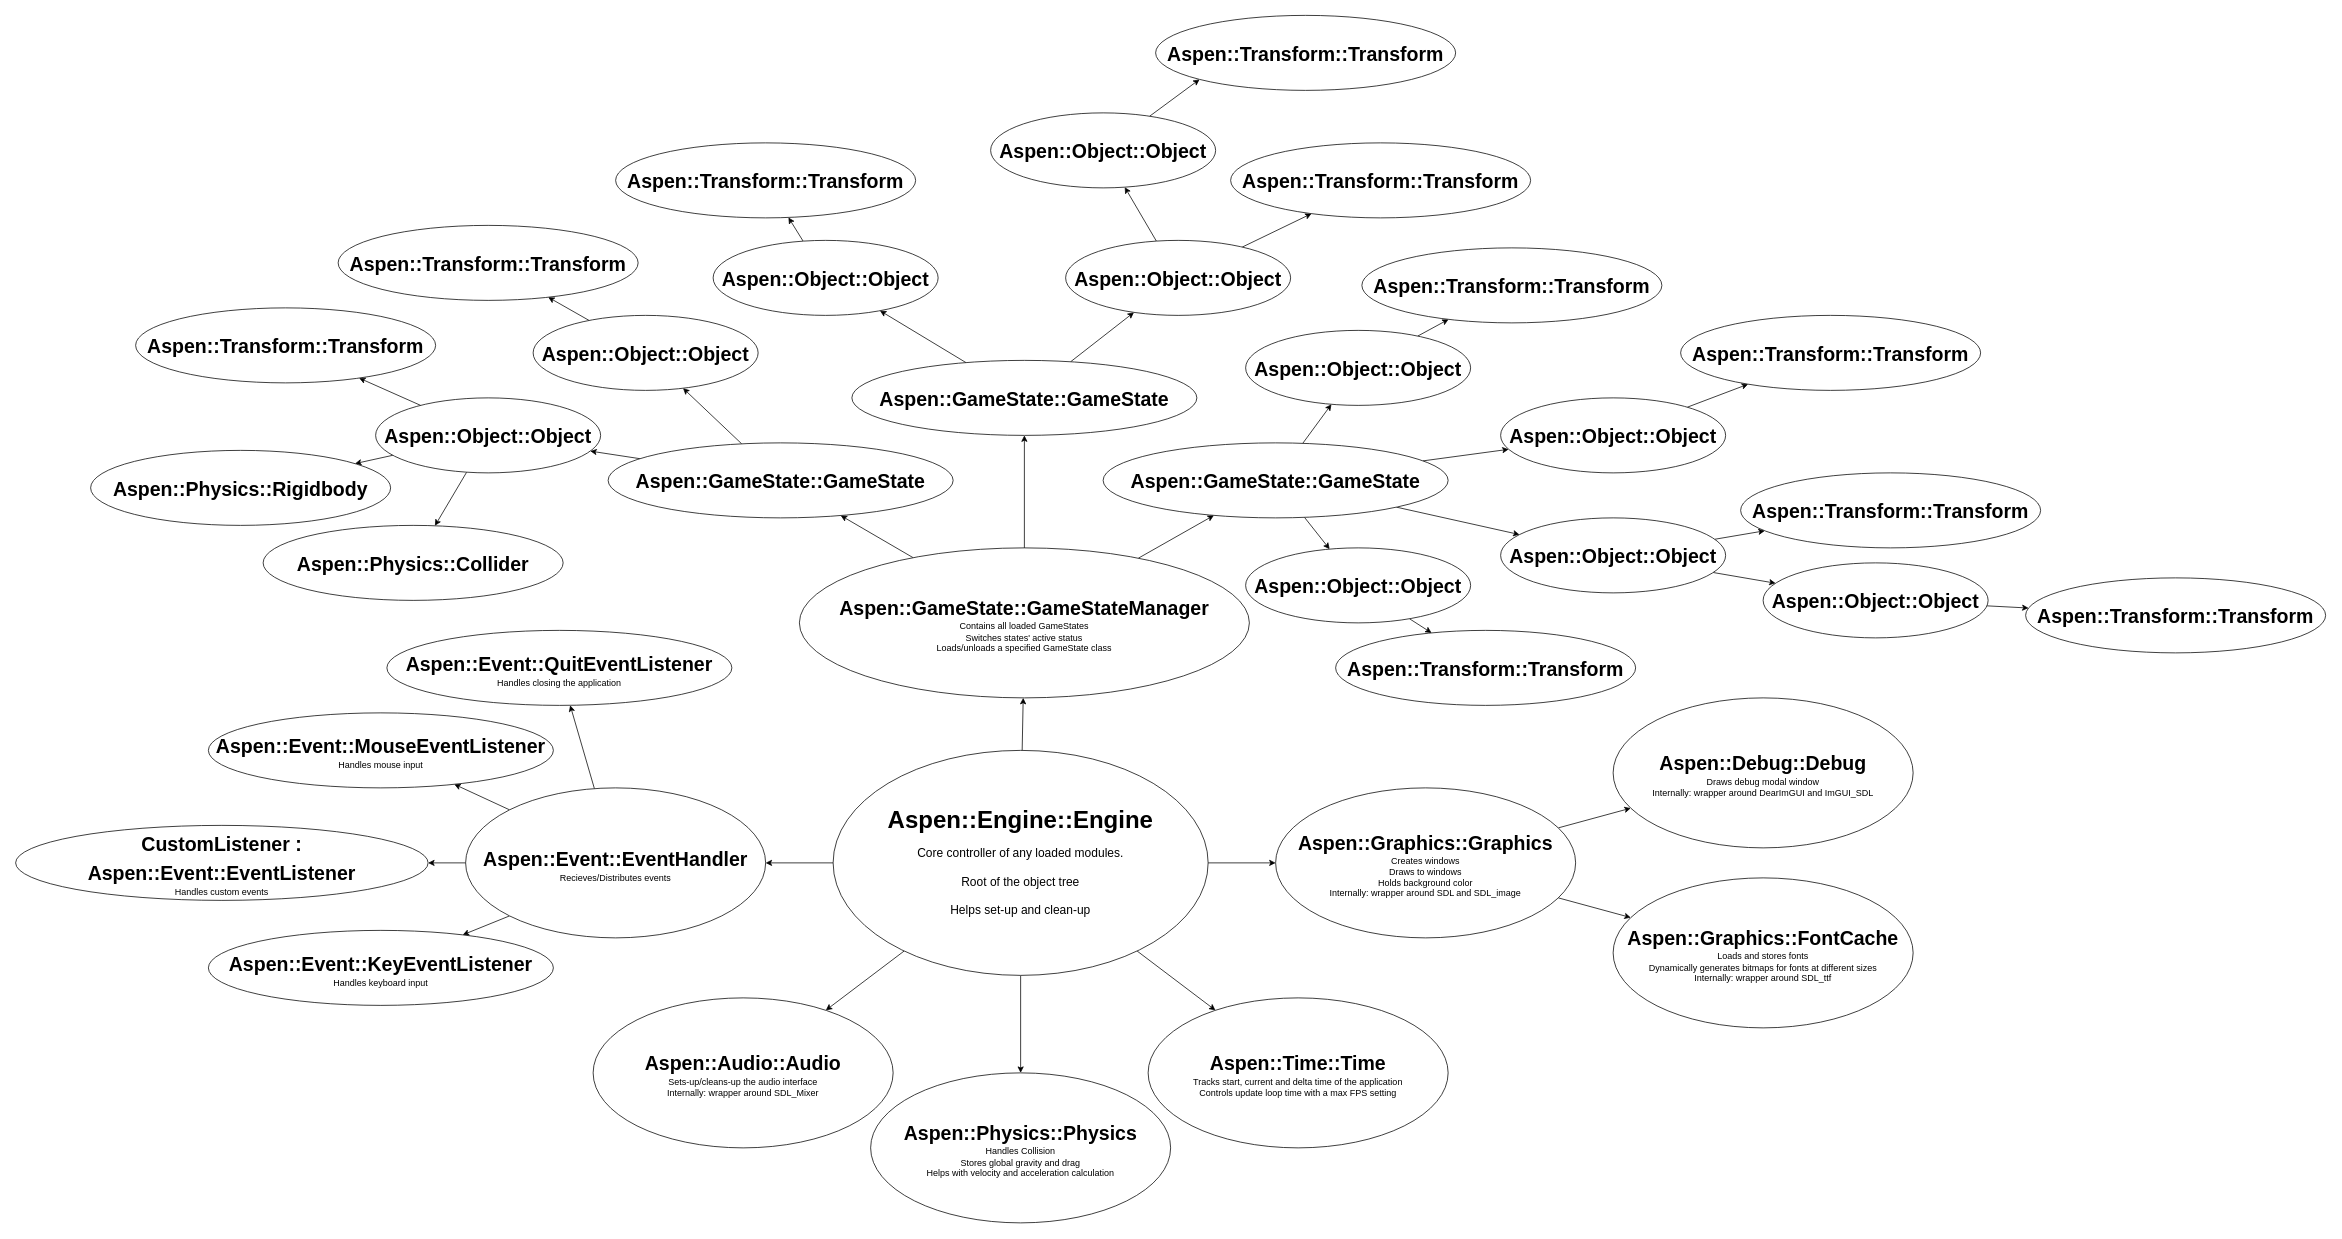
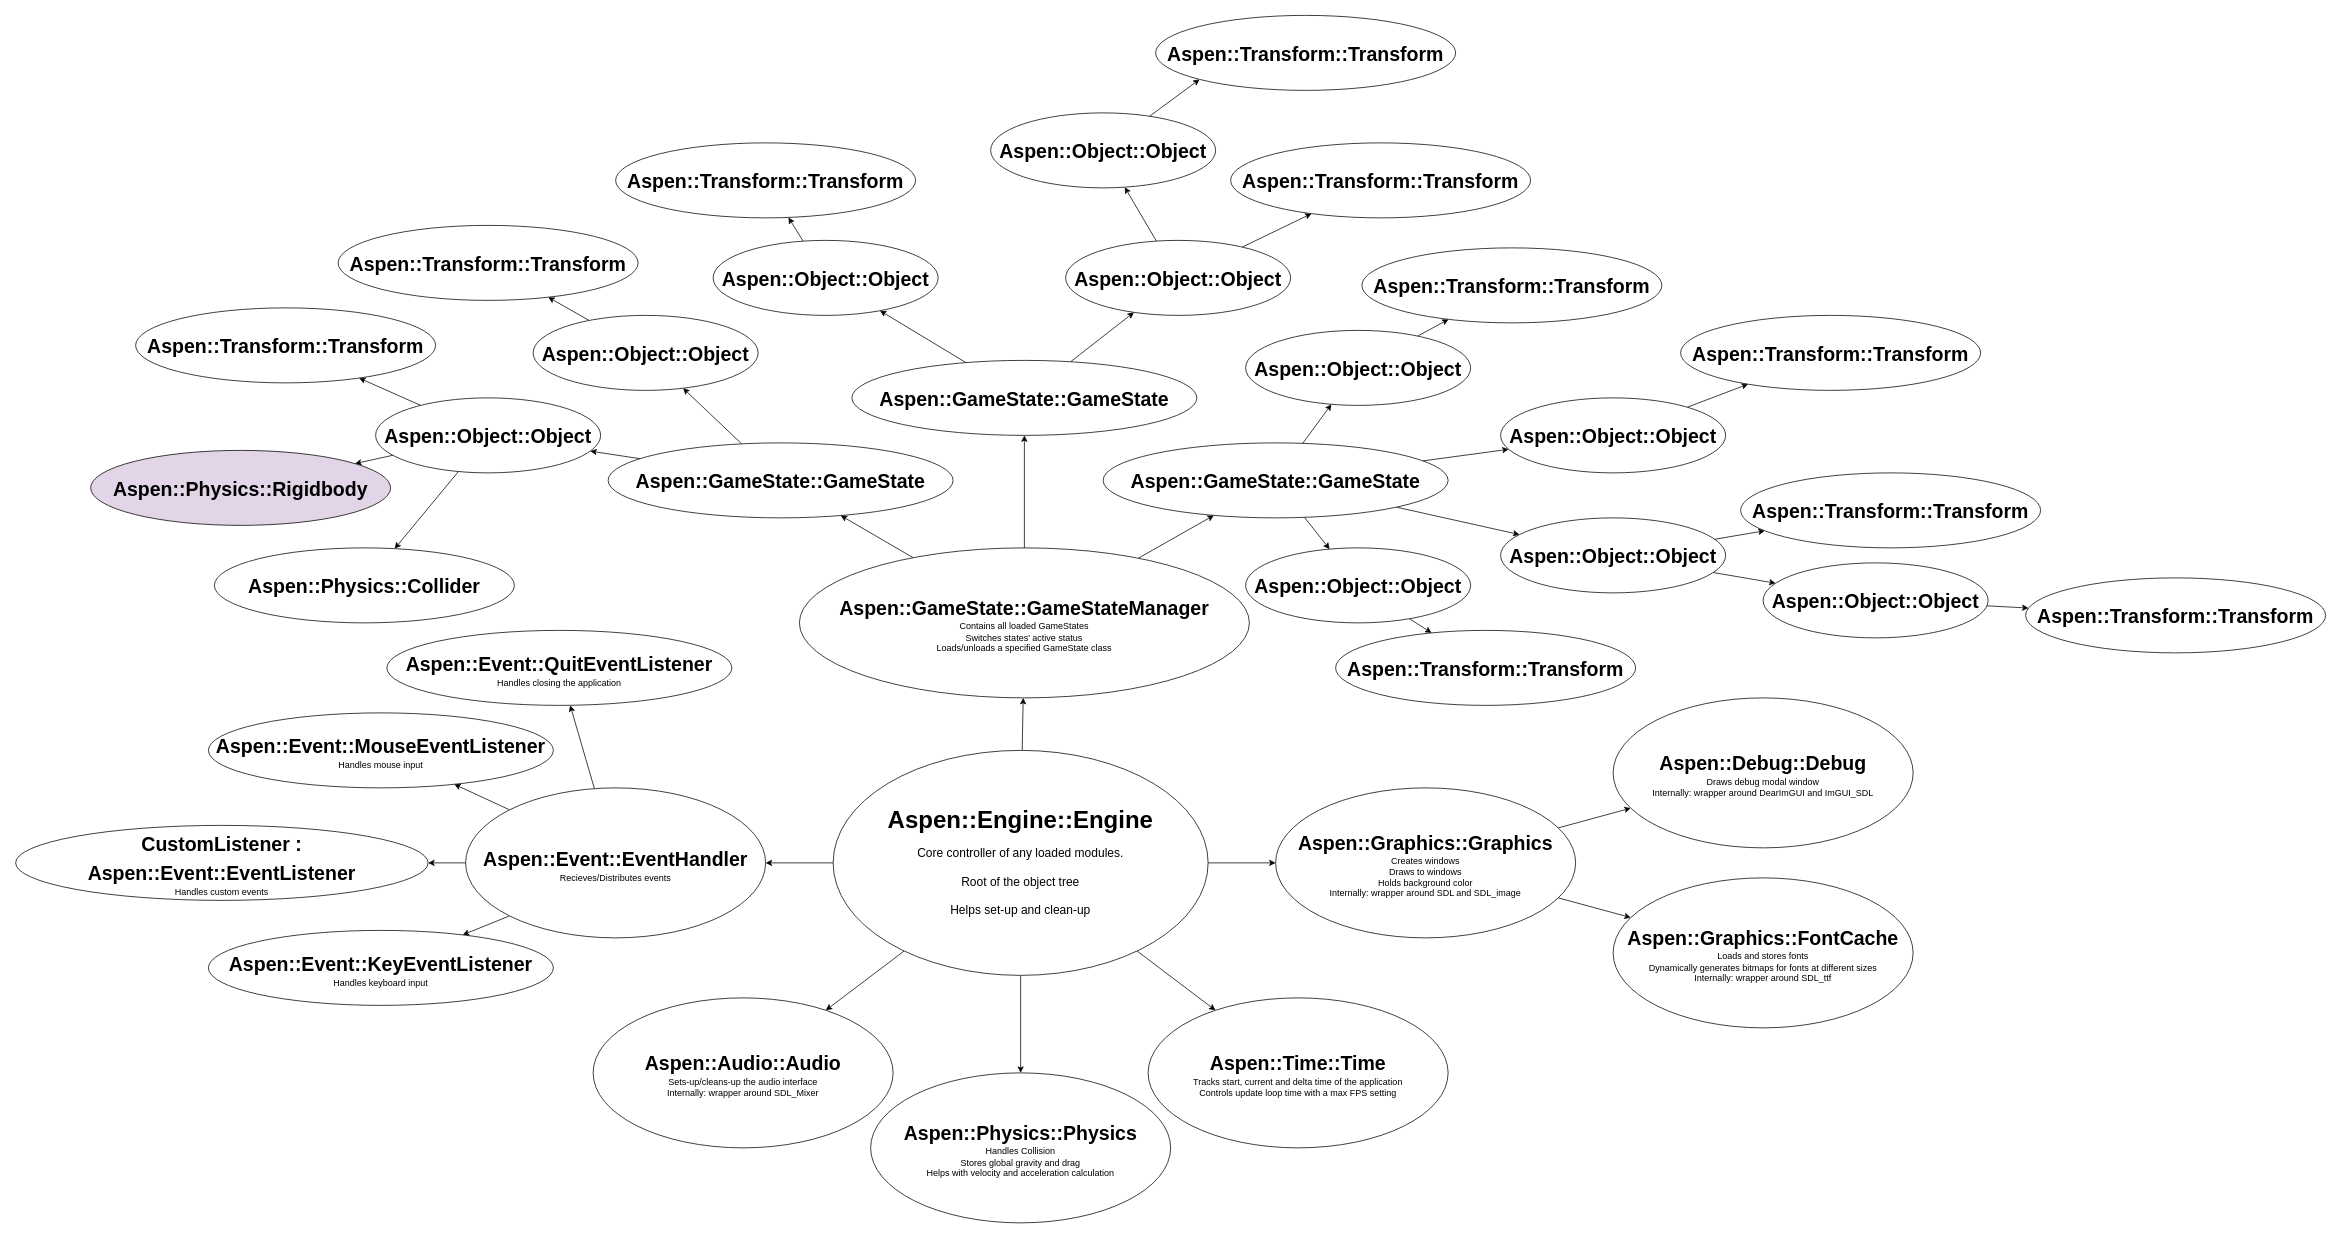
(240, 488) -> (240, 488)
(413, 563) -> (364, 585)
